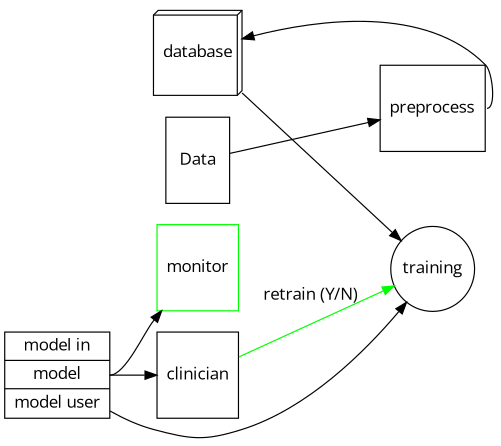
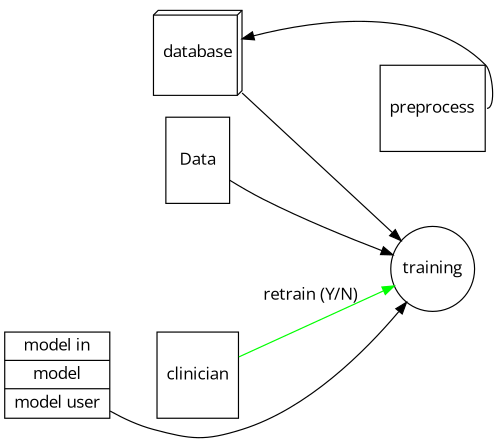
(303, 137) -> (304, 219)
(198, 268) -> none
(127, 375) -> none
